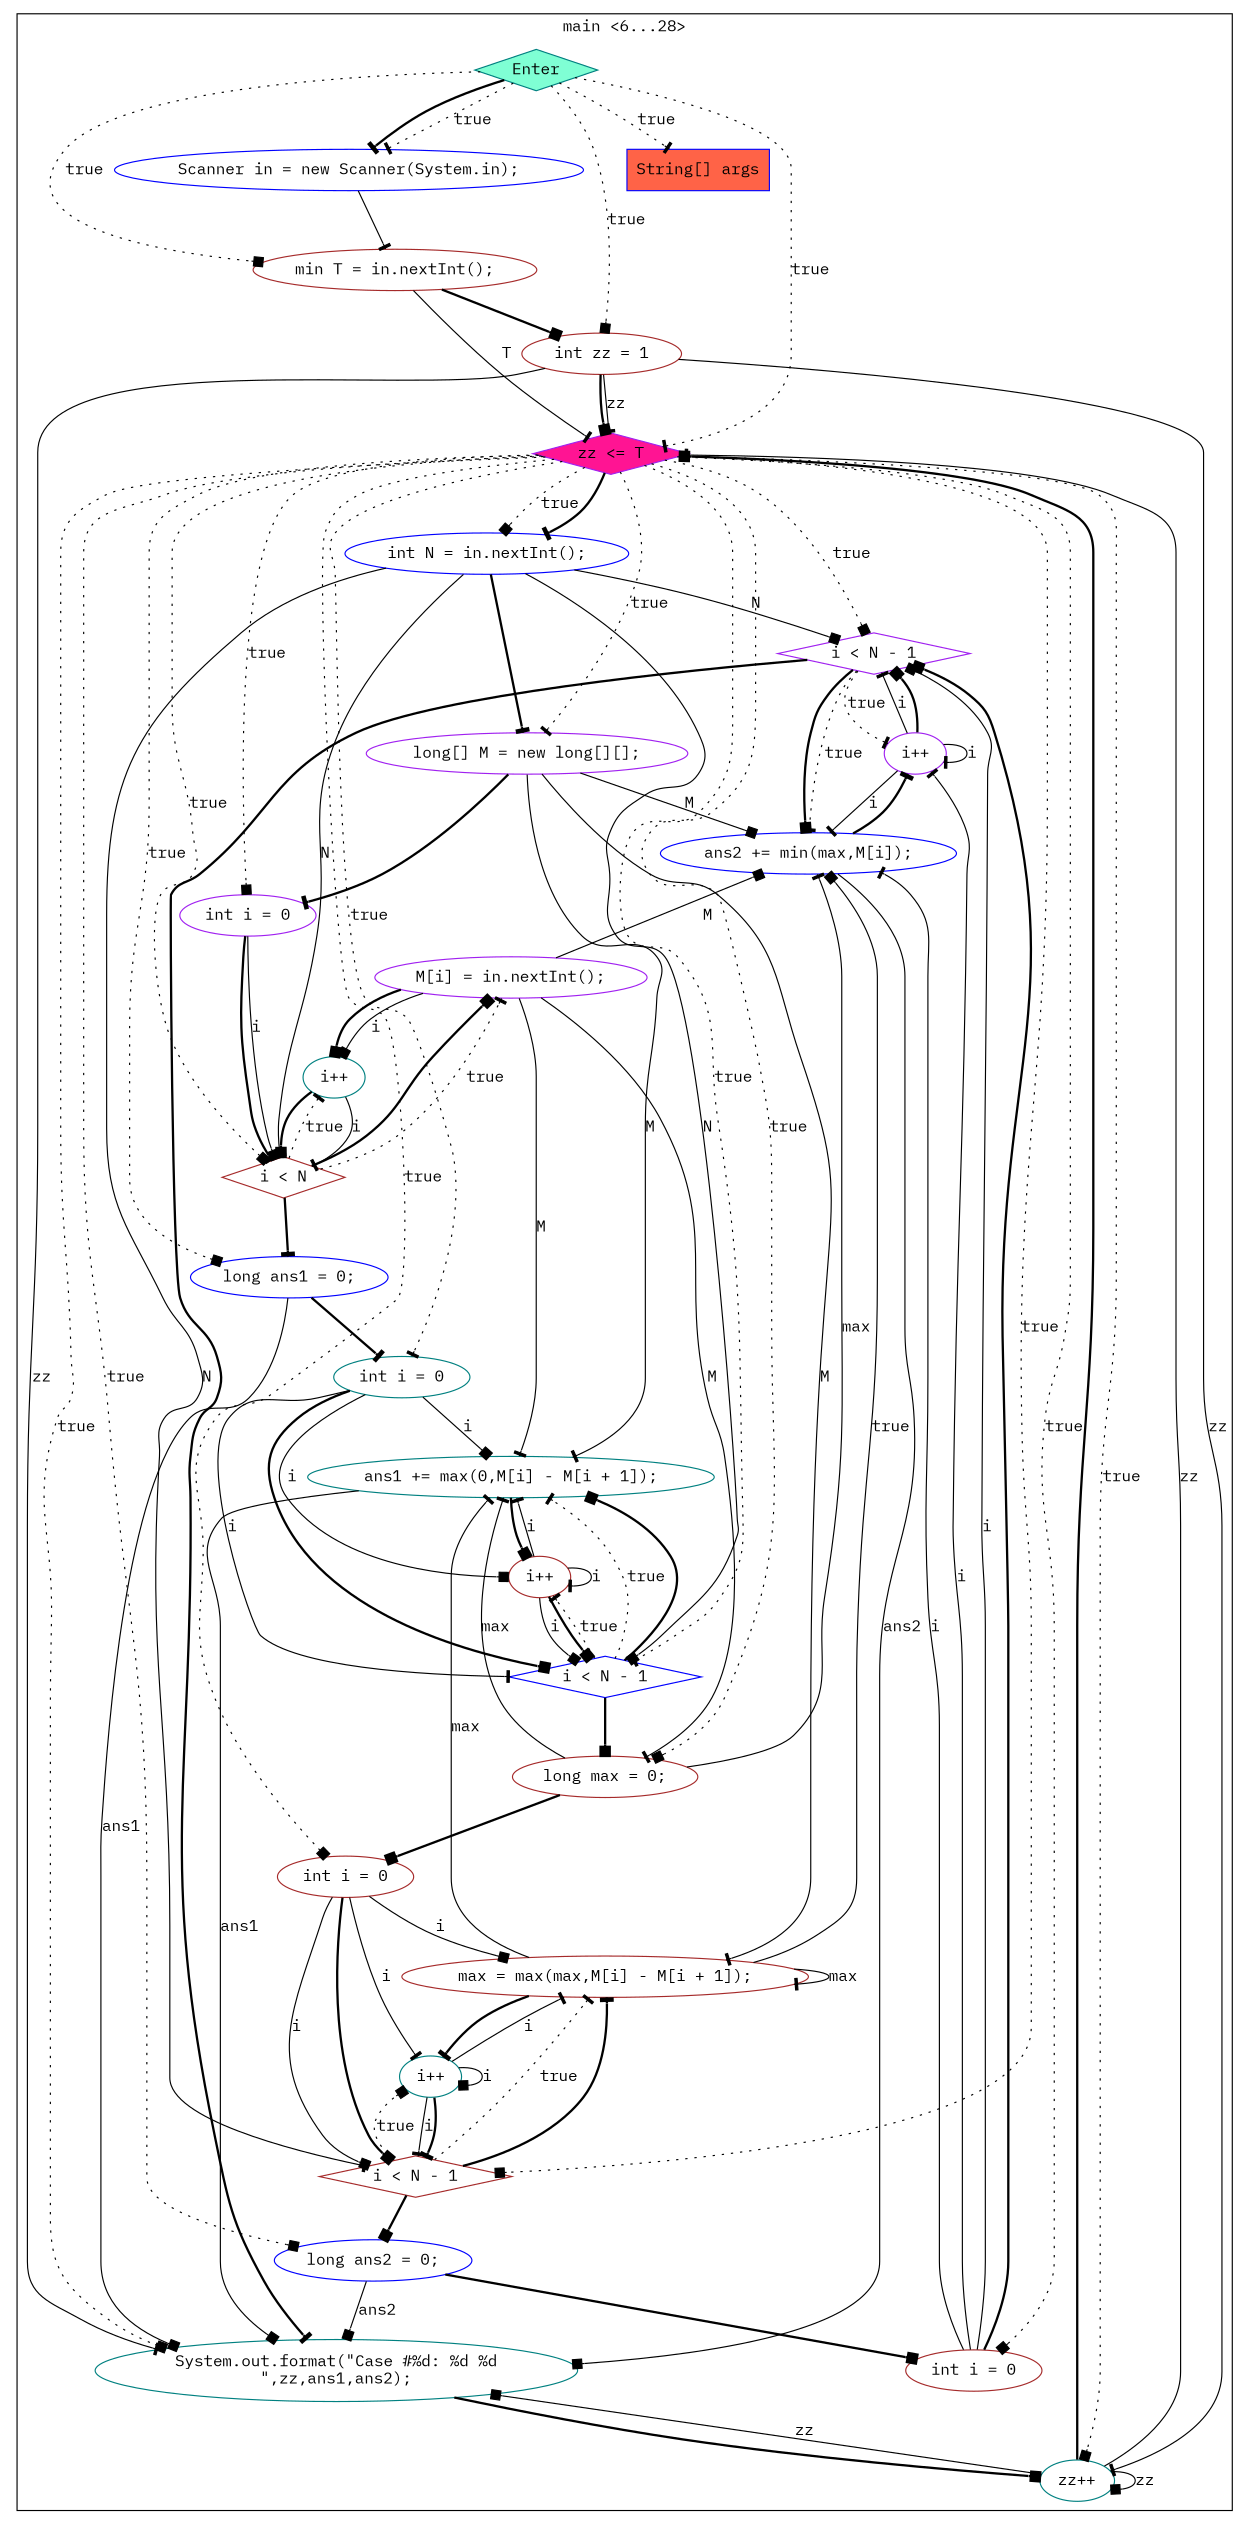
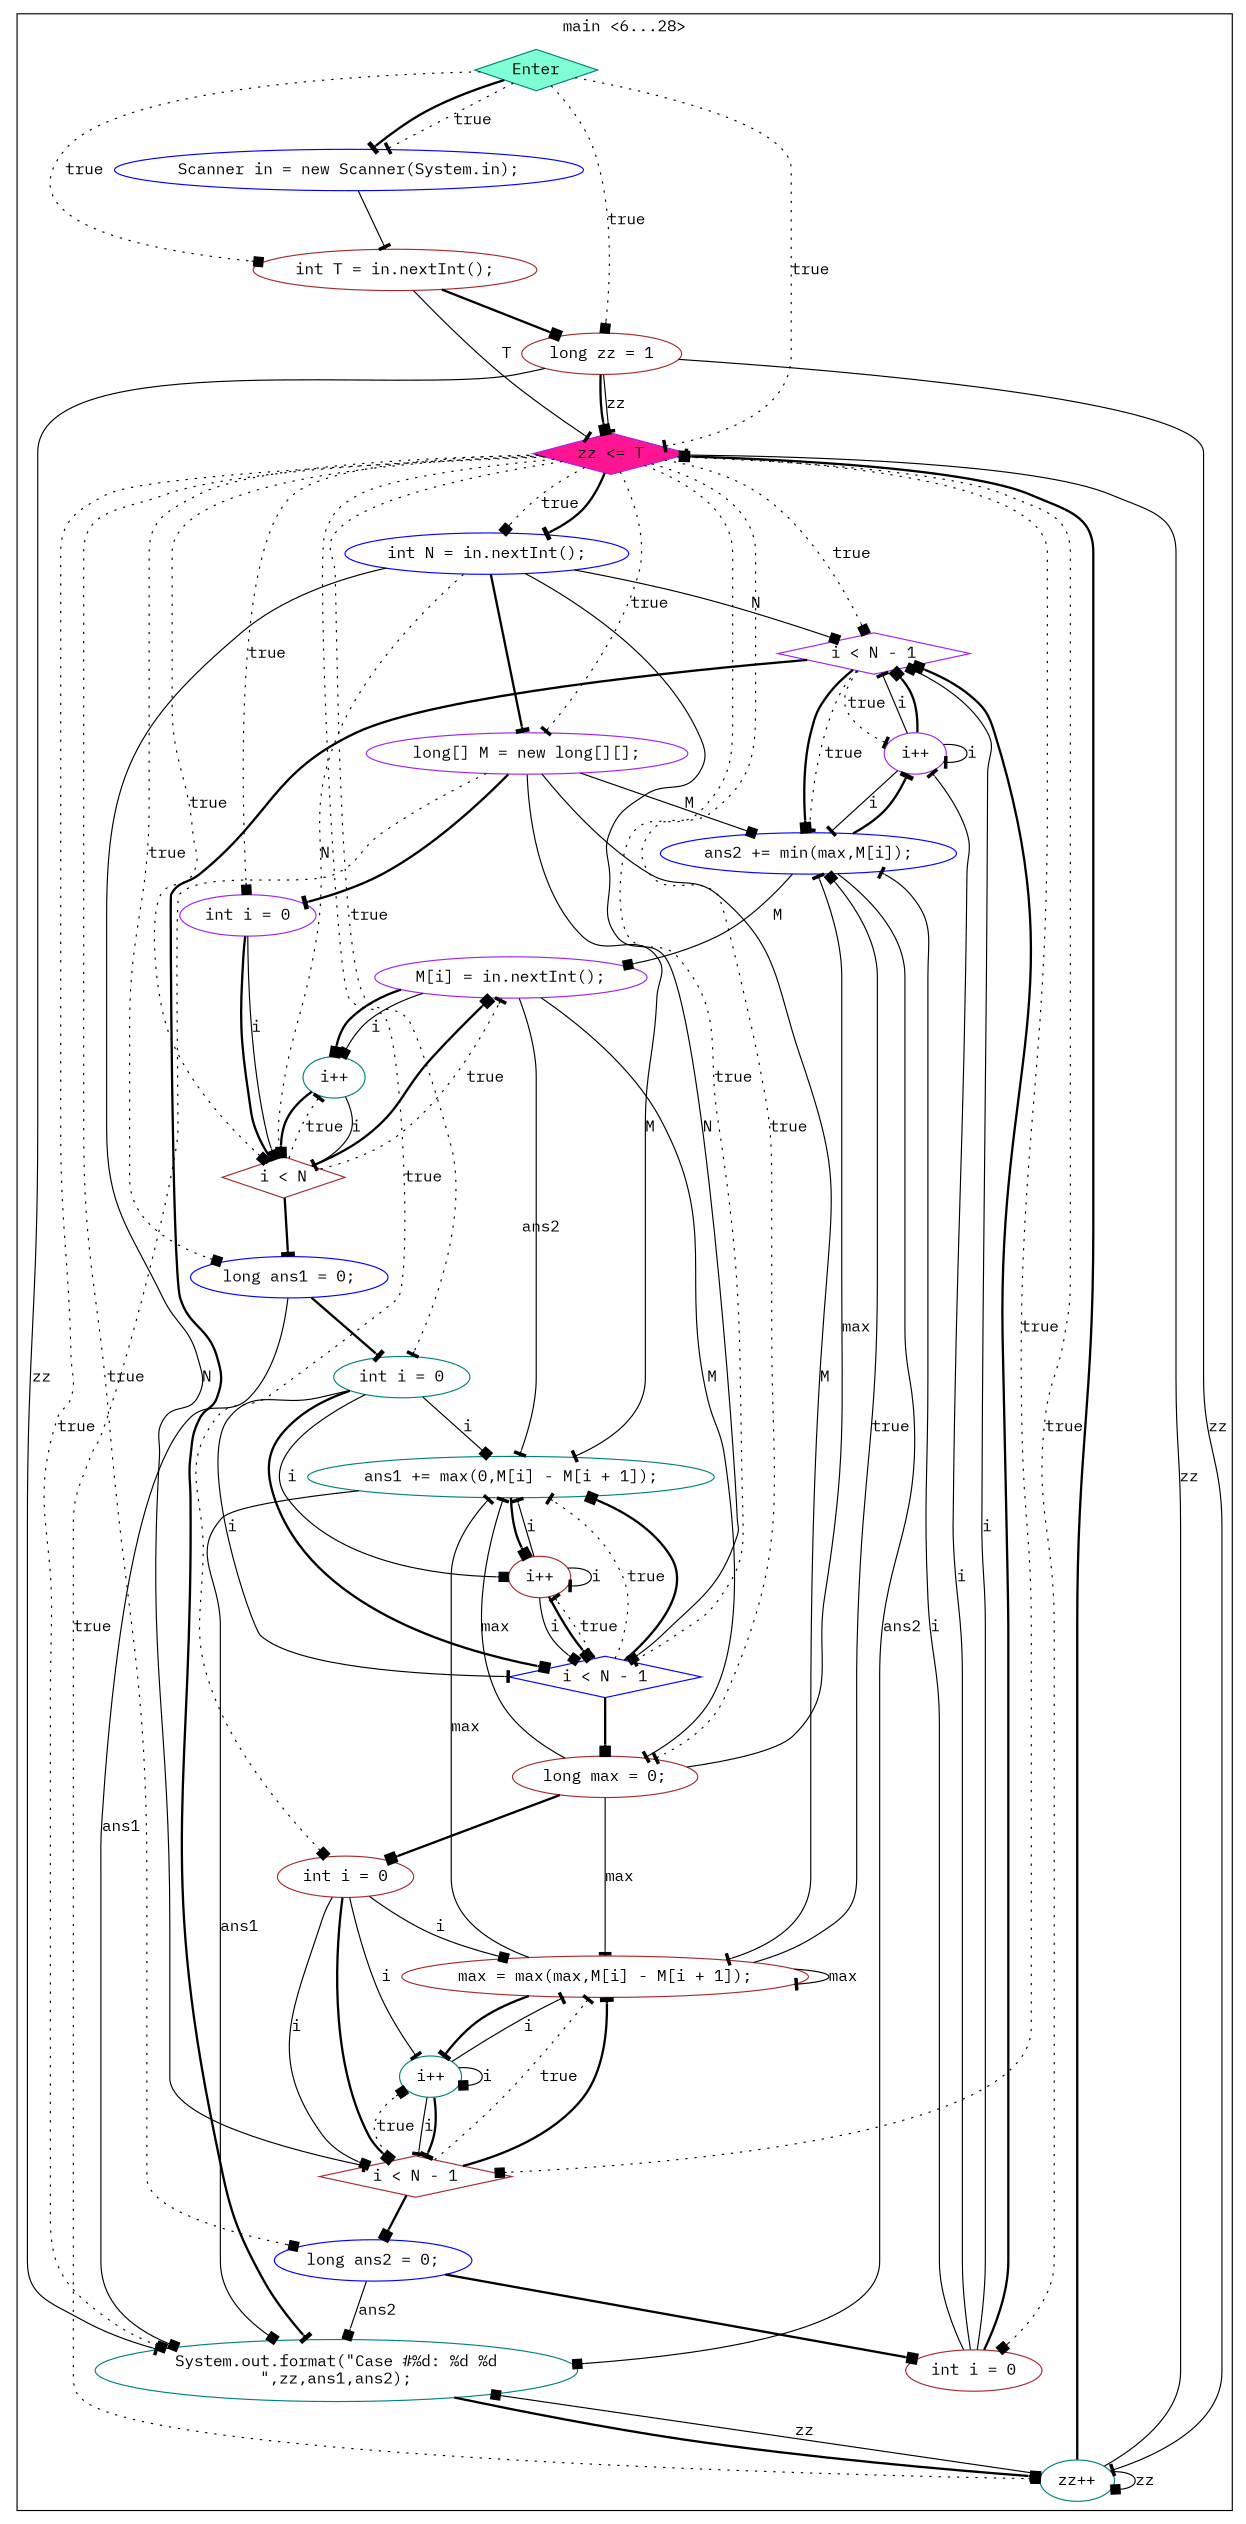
(698, 170) -> none
(395, 270) -> (395, 270)
(602, 354) -> (602, 354)
(320, 841) -> (320, 841)
(654, 918) -> (722, 934)
(754, 1037) -> (754, 1037)
(541, 1227) -> (541, 1227)
(1116, 1259) -> (73, 1946)
none -> (605, 1874)
